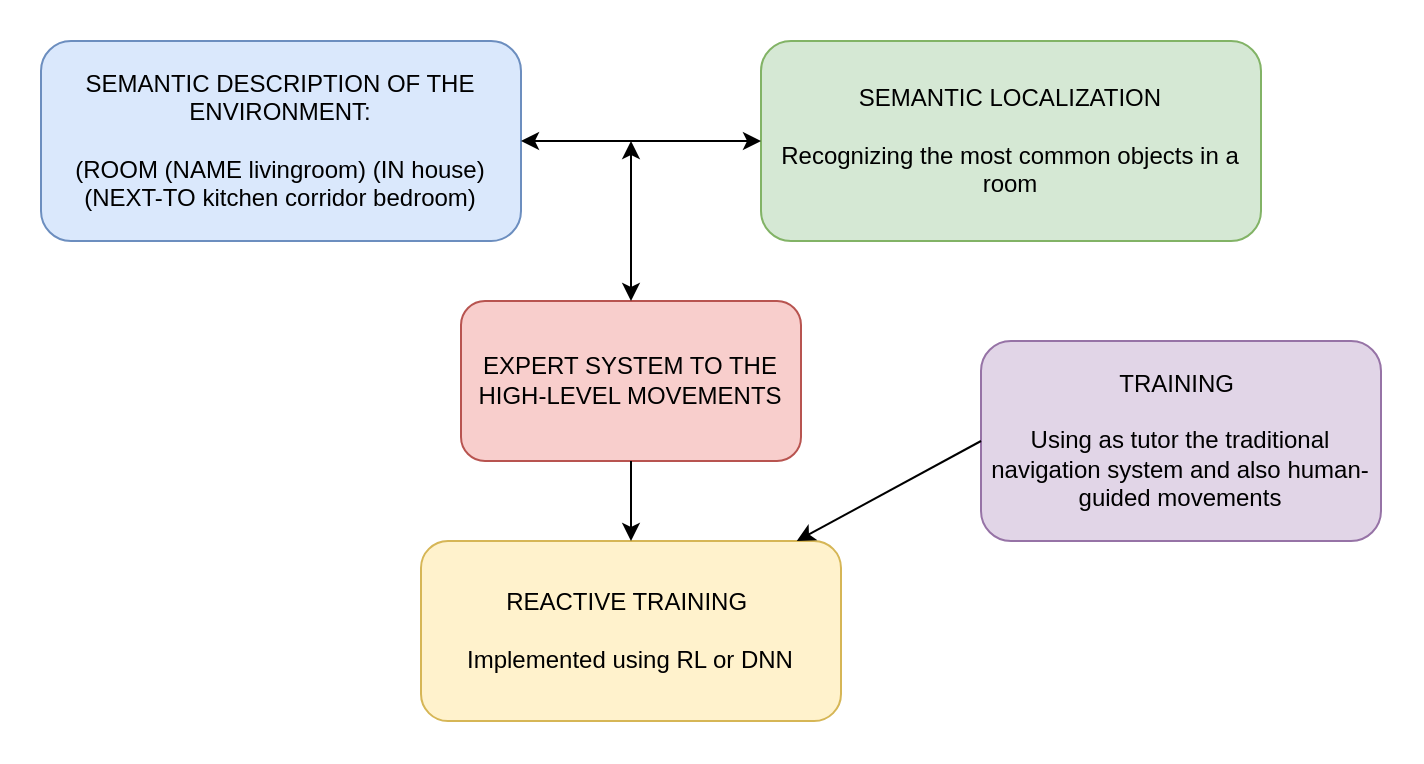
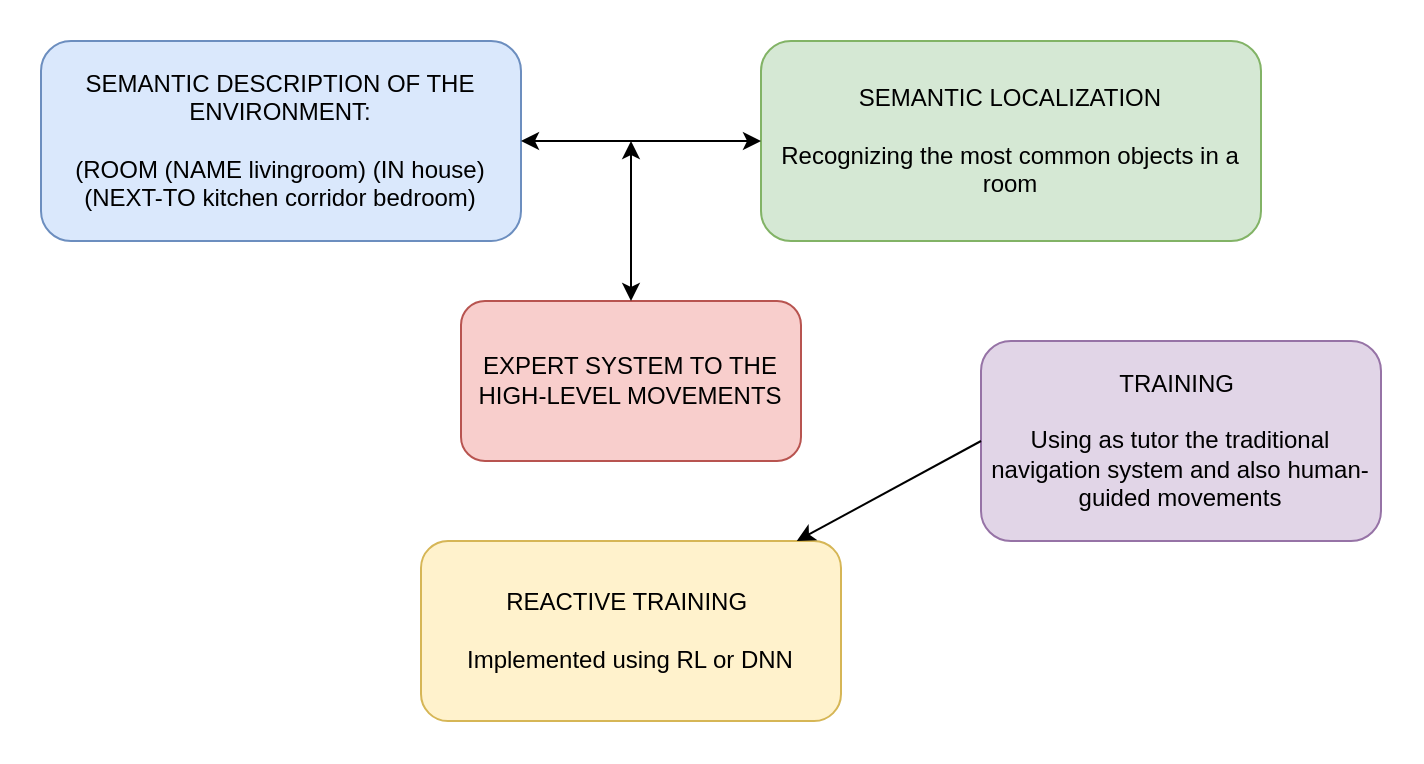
(631, 494) -> none
